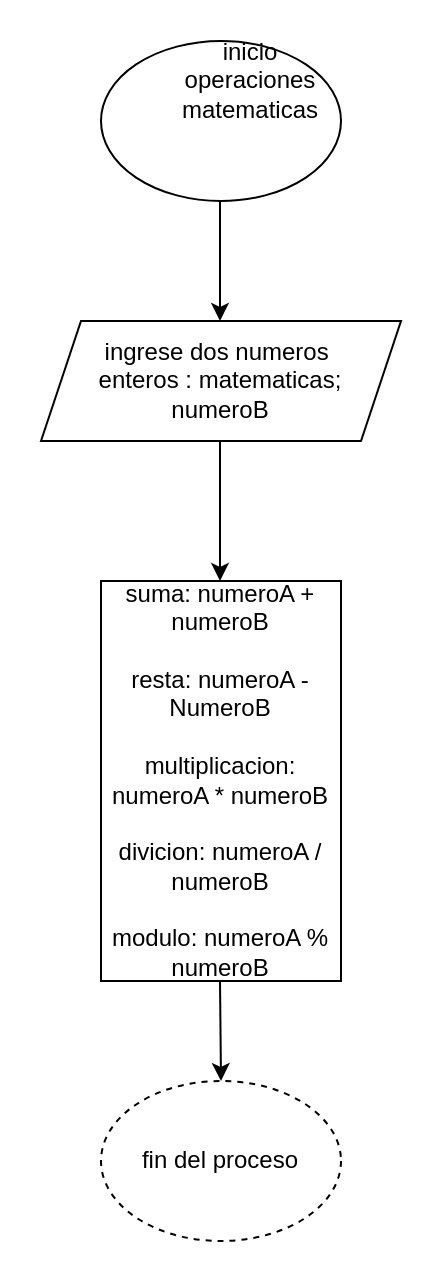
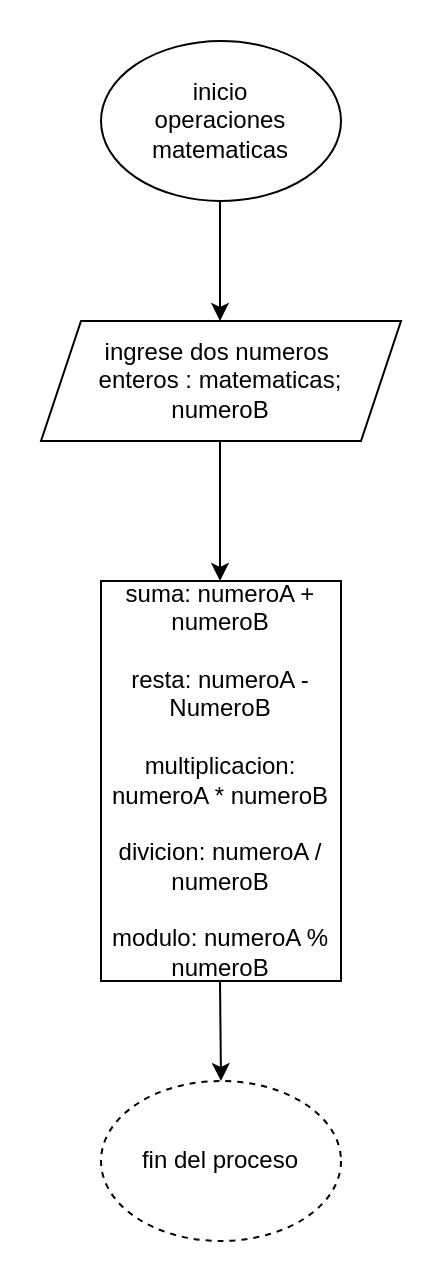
(251, 81) -> (221, 121)
